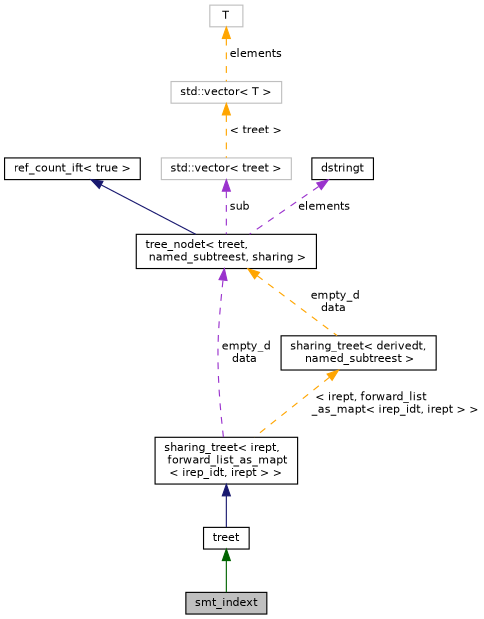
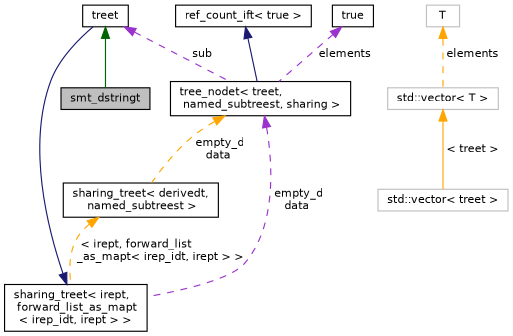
(226, 136) -> (443, 155)
(343, 169) -> (353, 16)
(226, 213) -> (182, 57)
(226, 603) -> (105, 99)
